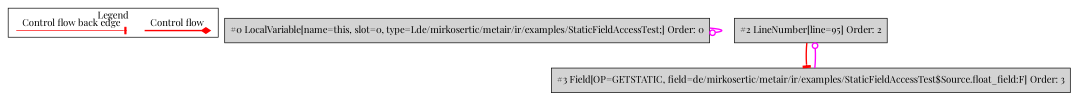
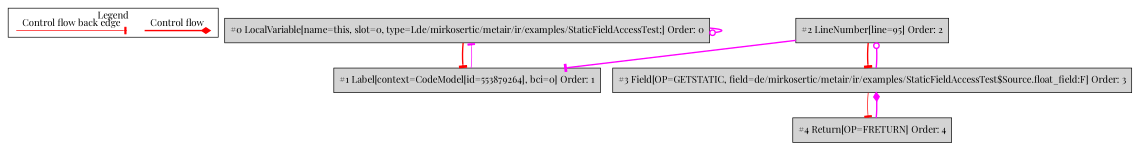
none -> (467, 80)
none -> (872, 130)
